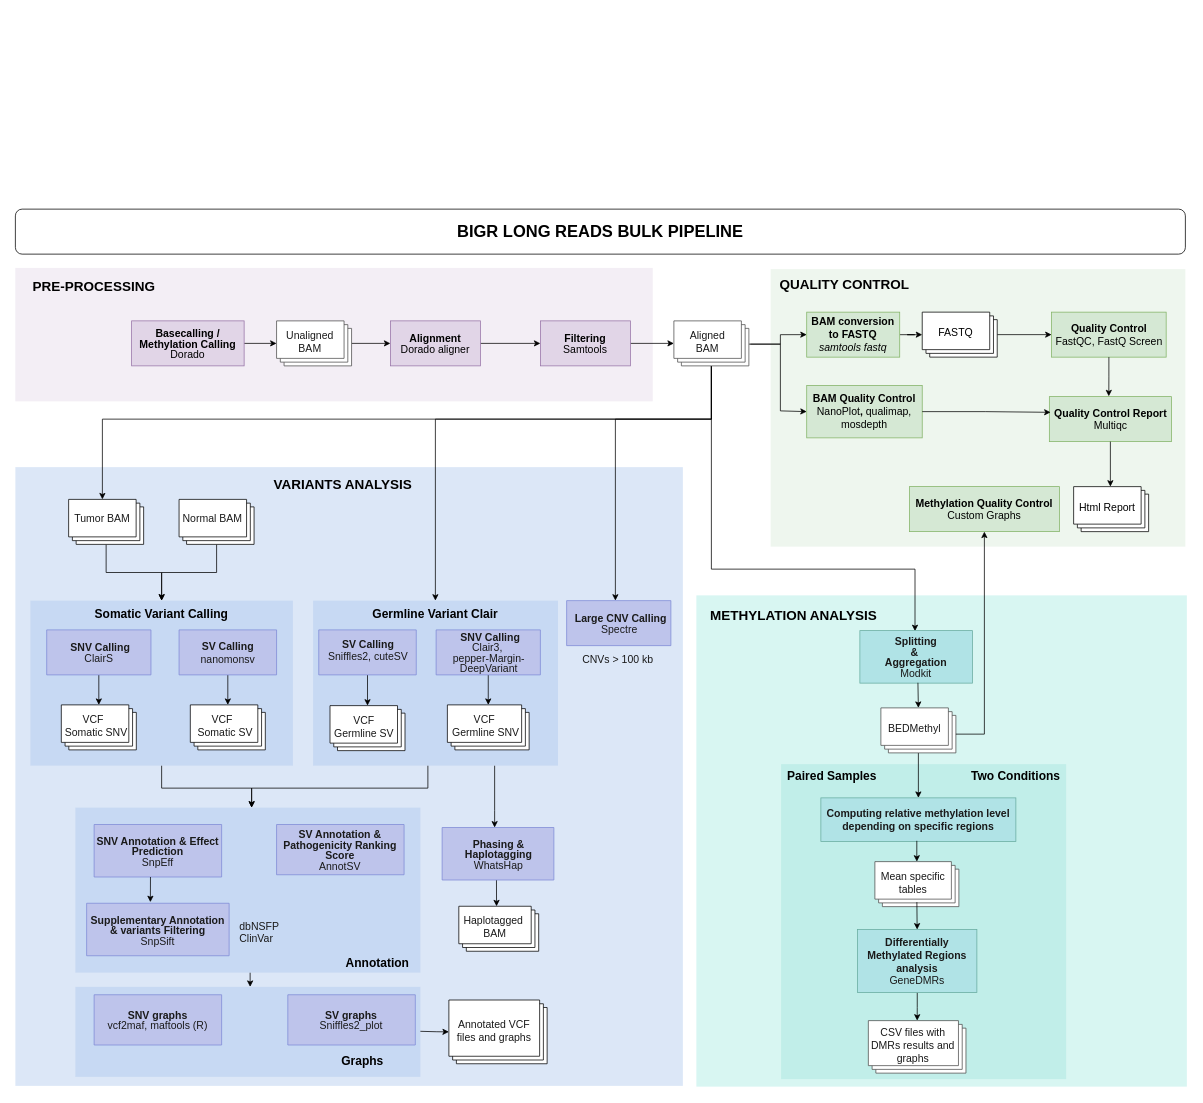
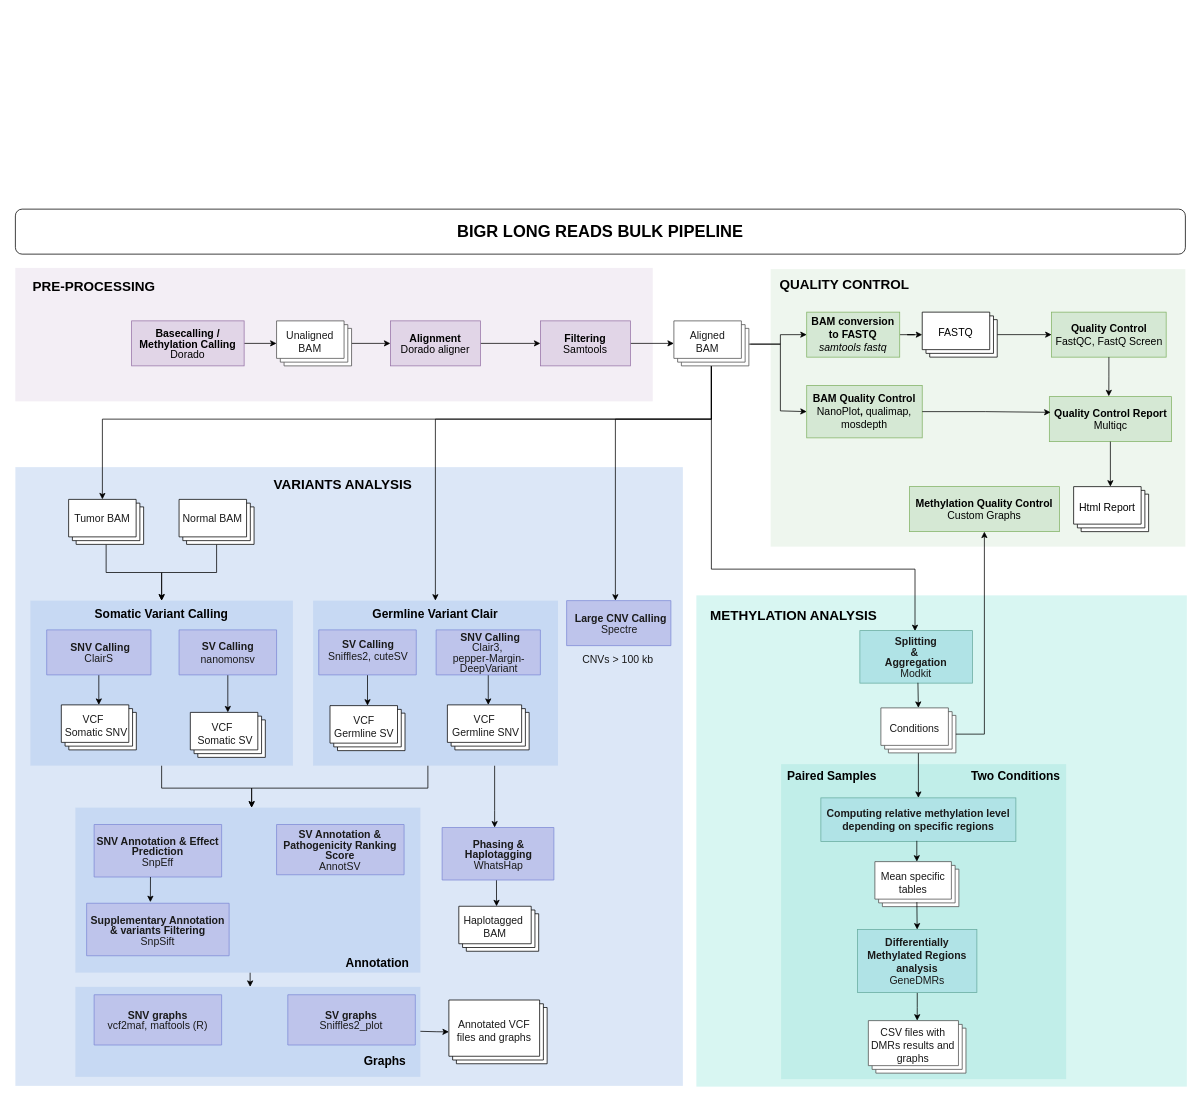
(228, 727) -> (228, 735)
(915, 729) -> (915, 729)
(289, 929) -> none
(318, 1061) -> (340, 1061)
